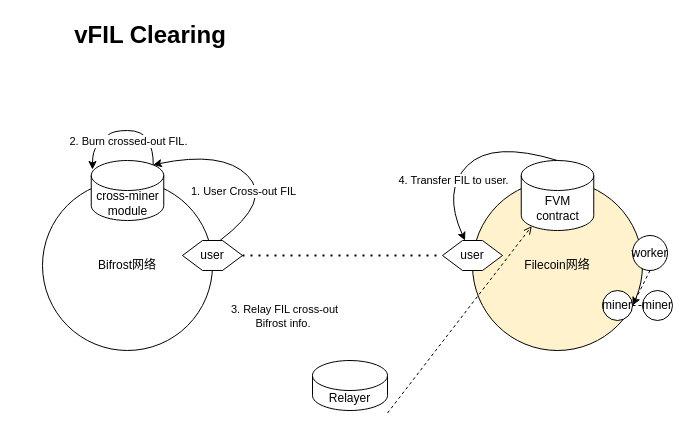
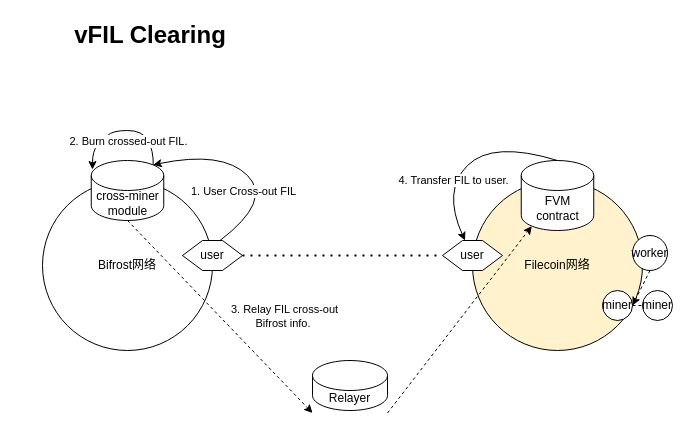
(528, 231) -> (527, 233)
none -> (218, 314)
